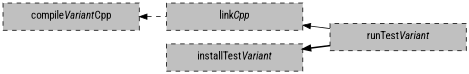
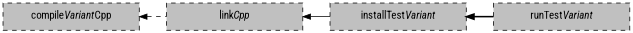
(320, 27) -> (320, 17)
